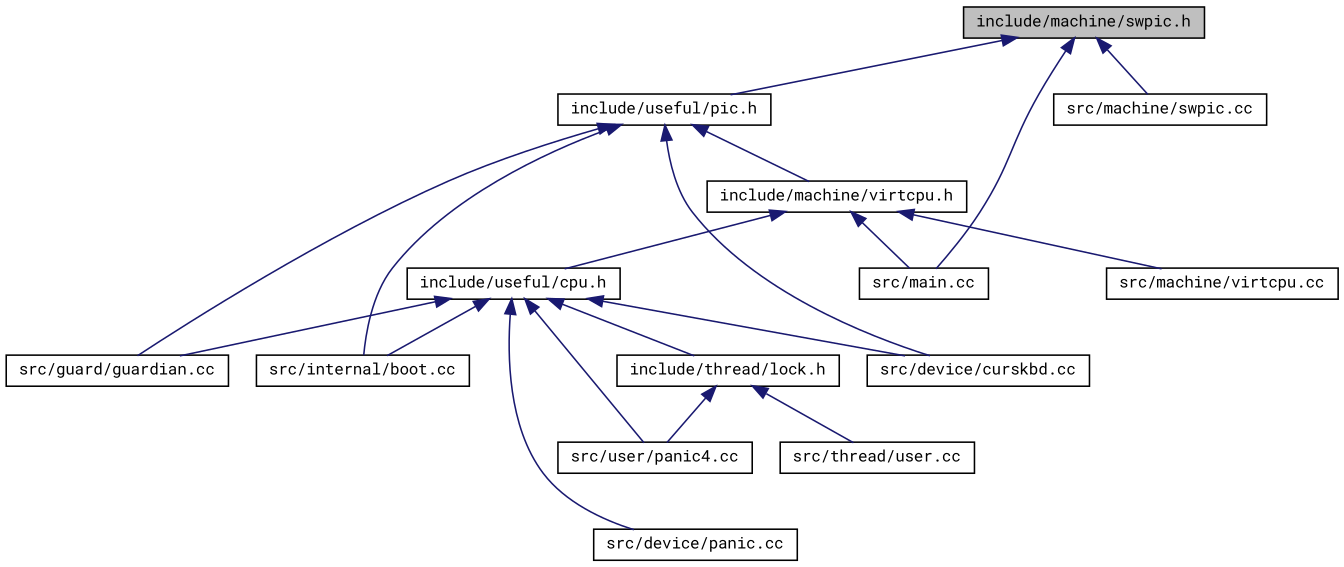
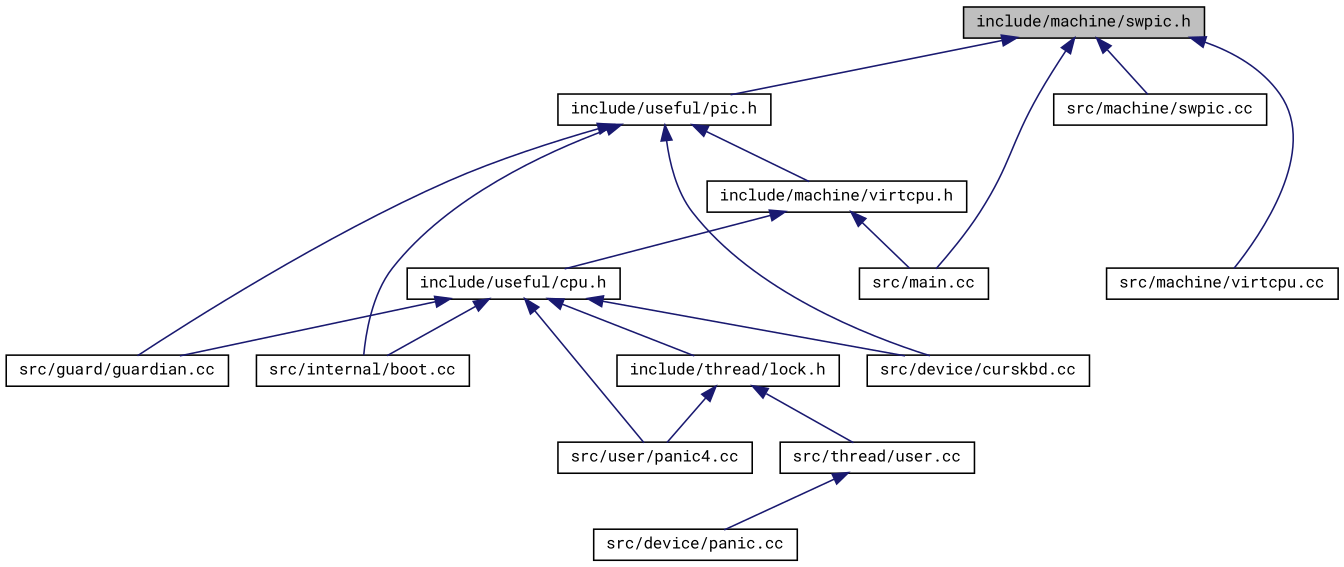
(1037, 242) -> (1293, 141)
(529, 449) -> (779, 505)
